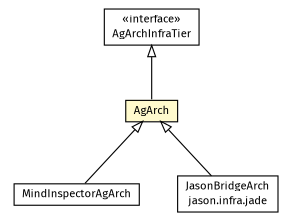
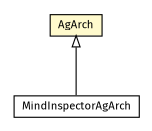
(152, 27) -> none
(227, 194) -> none
